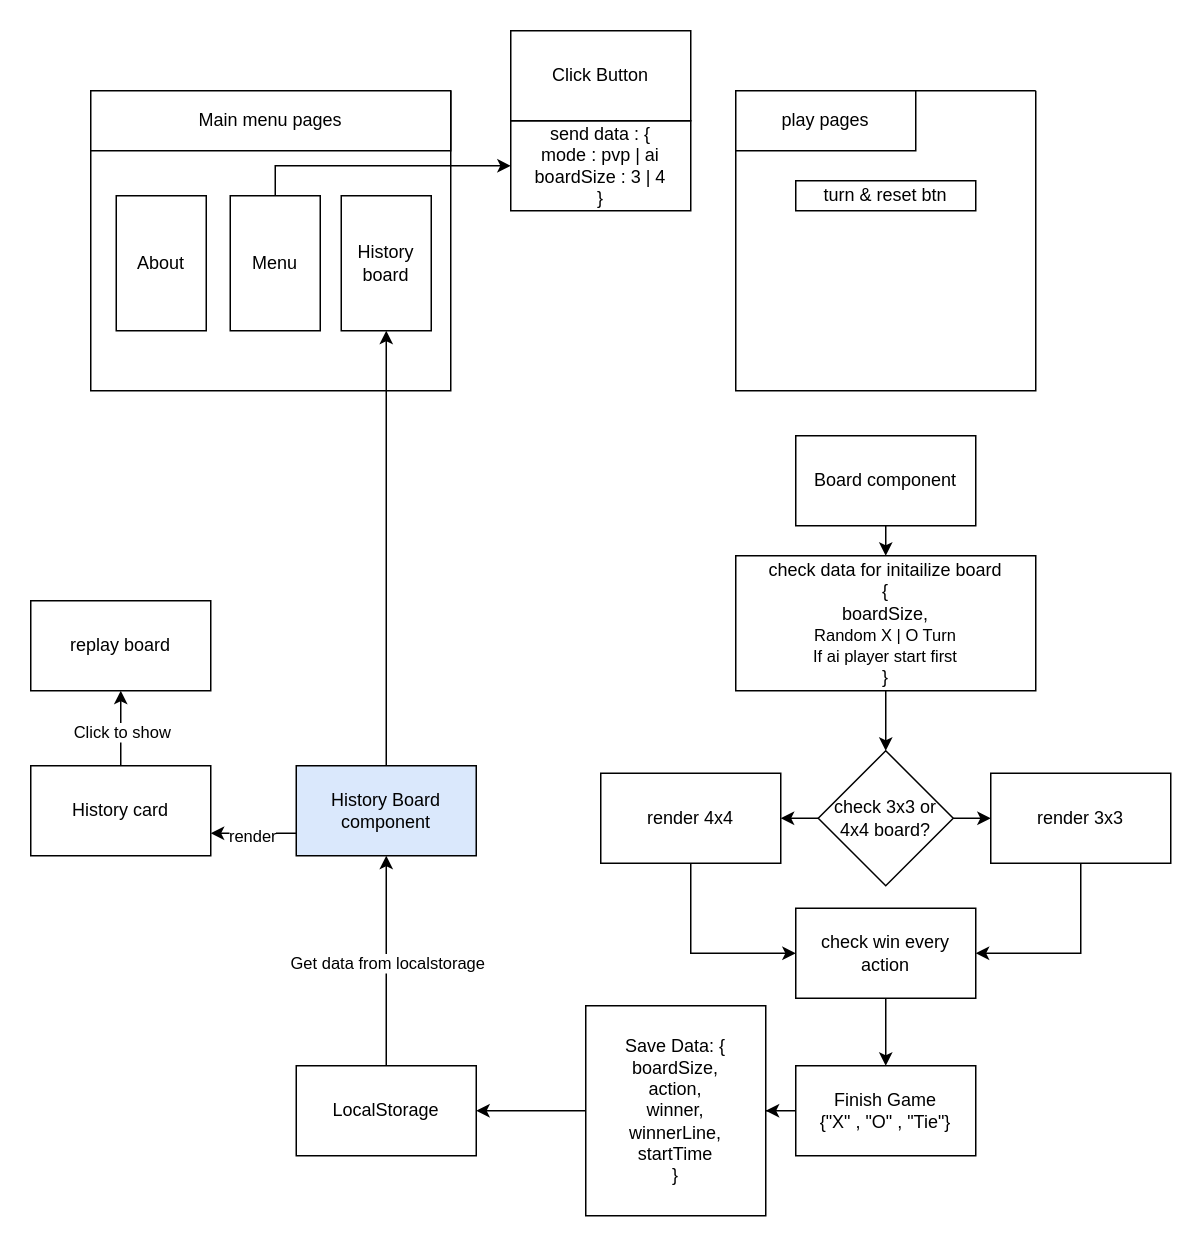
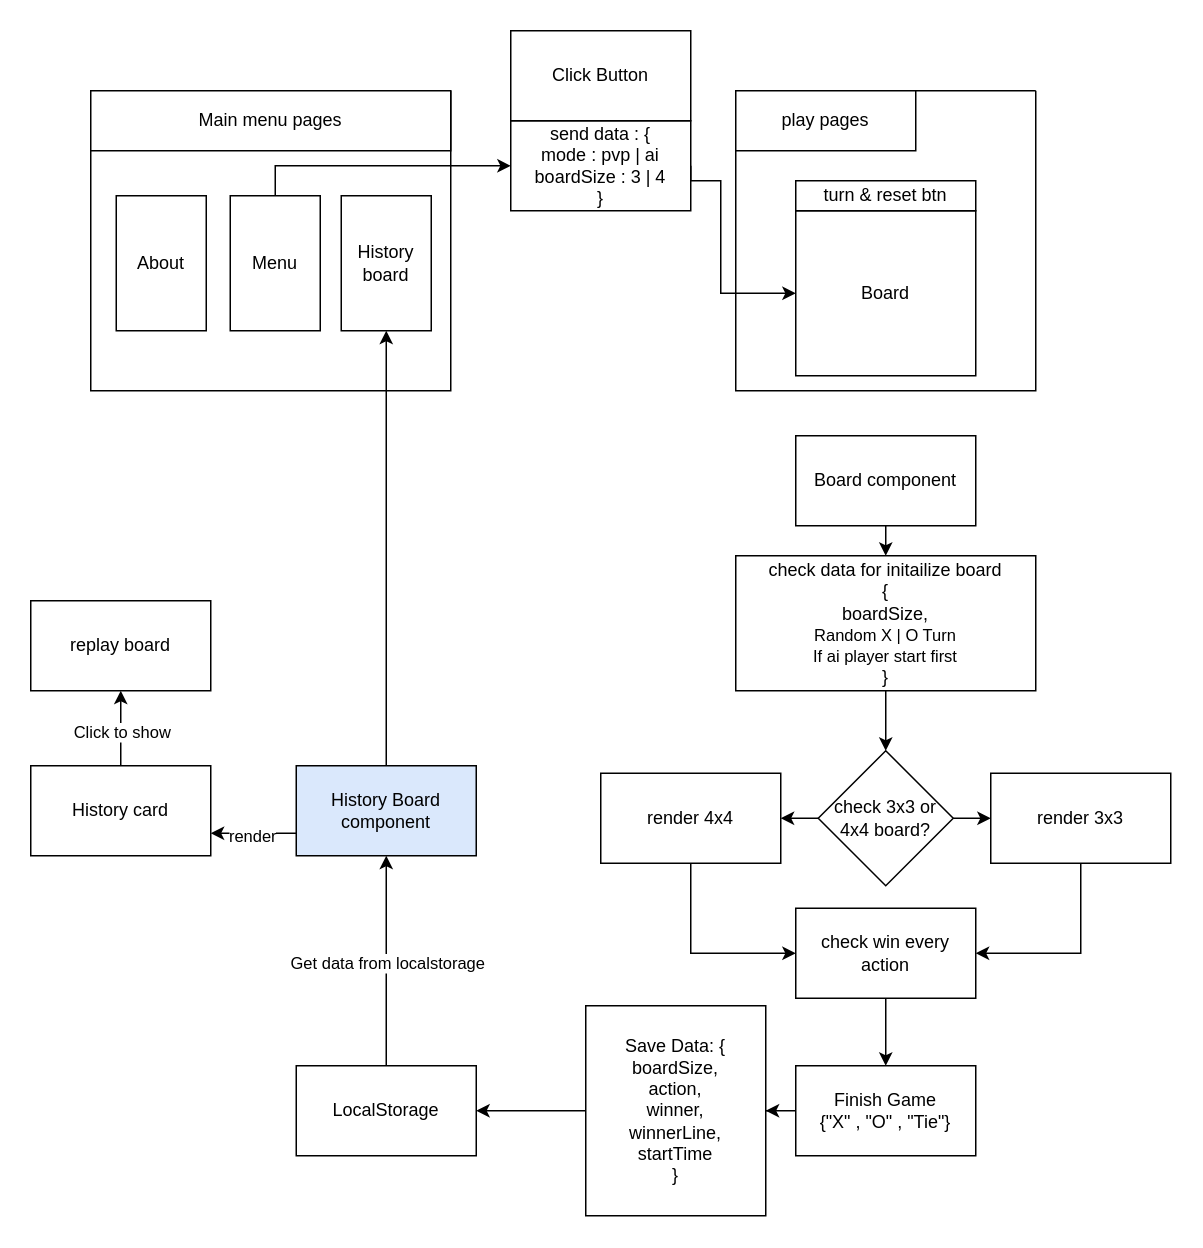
none -> (721, 253)
none -> (886, 293)
